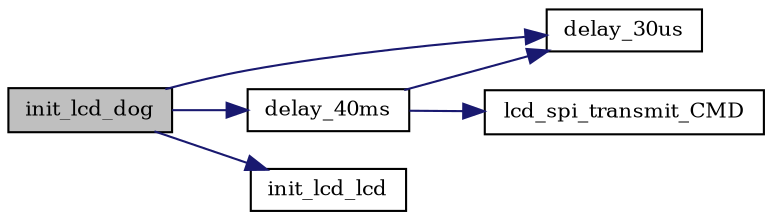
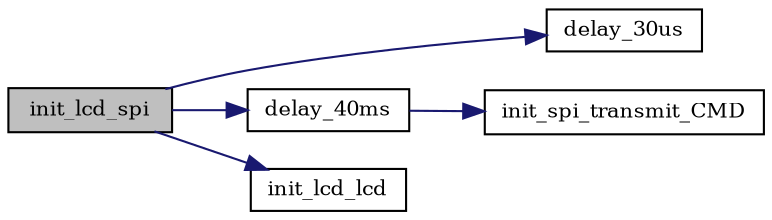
(466, 73) -> none
(90, 110) -> (90, 110)
(624, 112) -> (624, 112)
